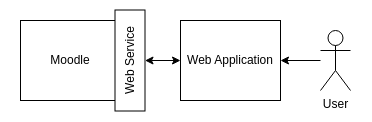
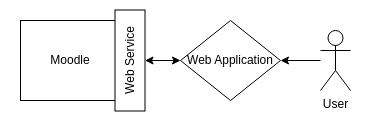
(231, 61) -> (231, 61)
